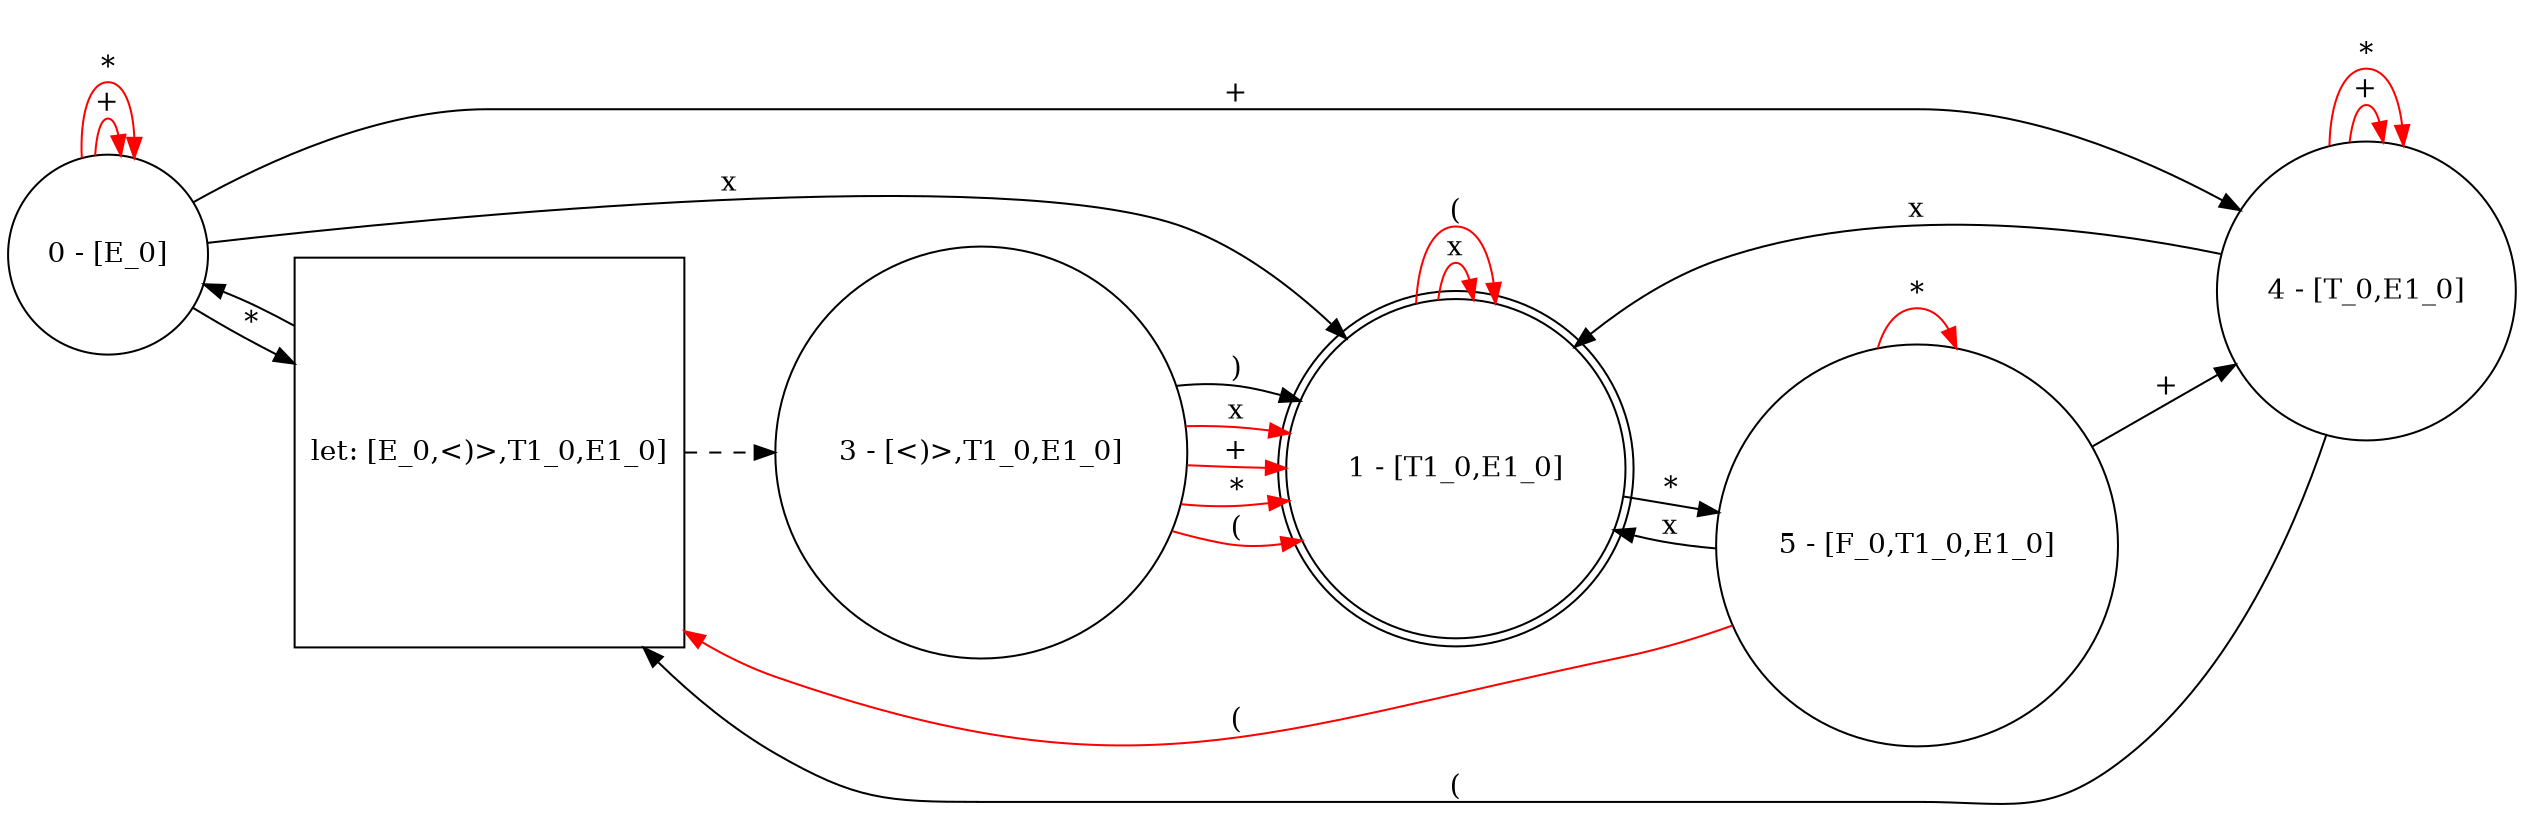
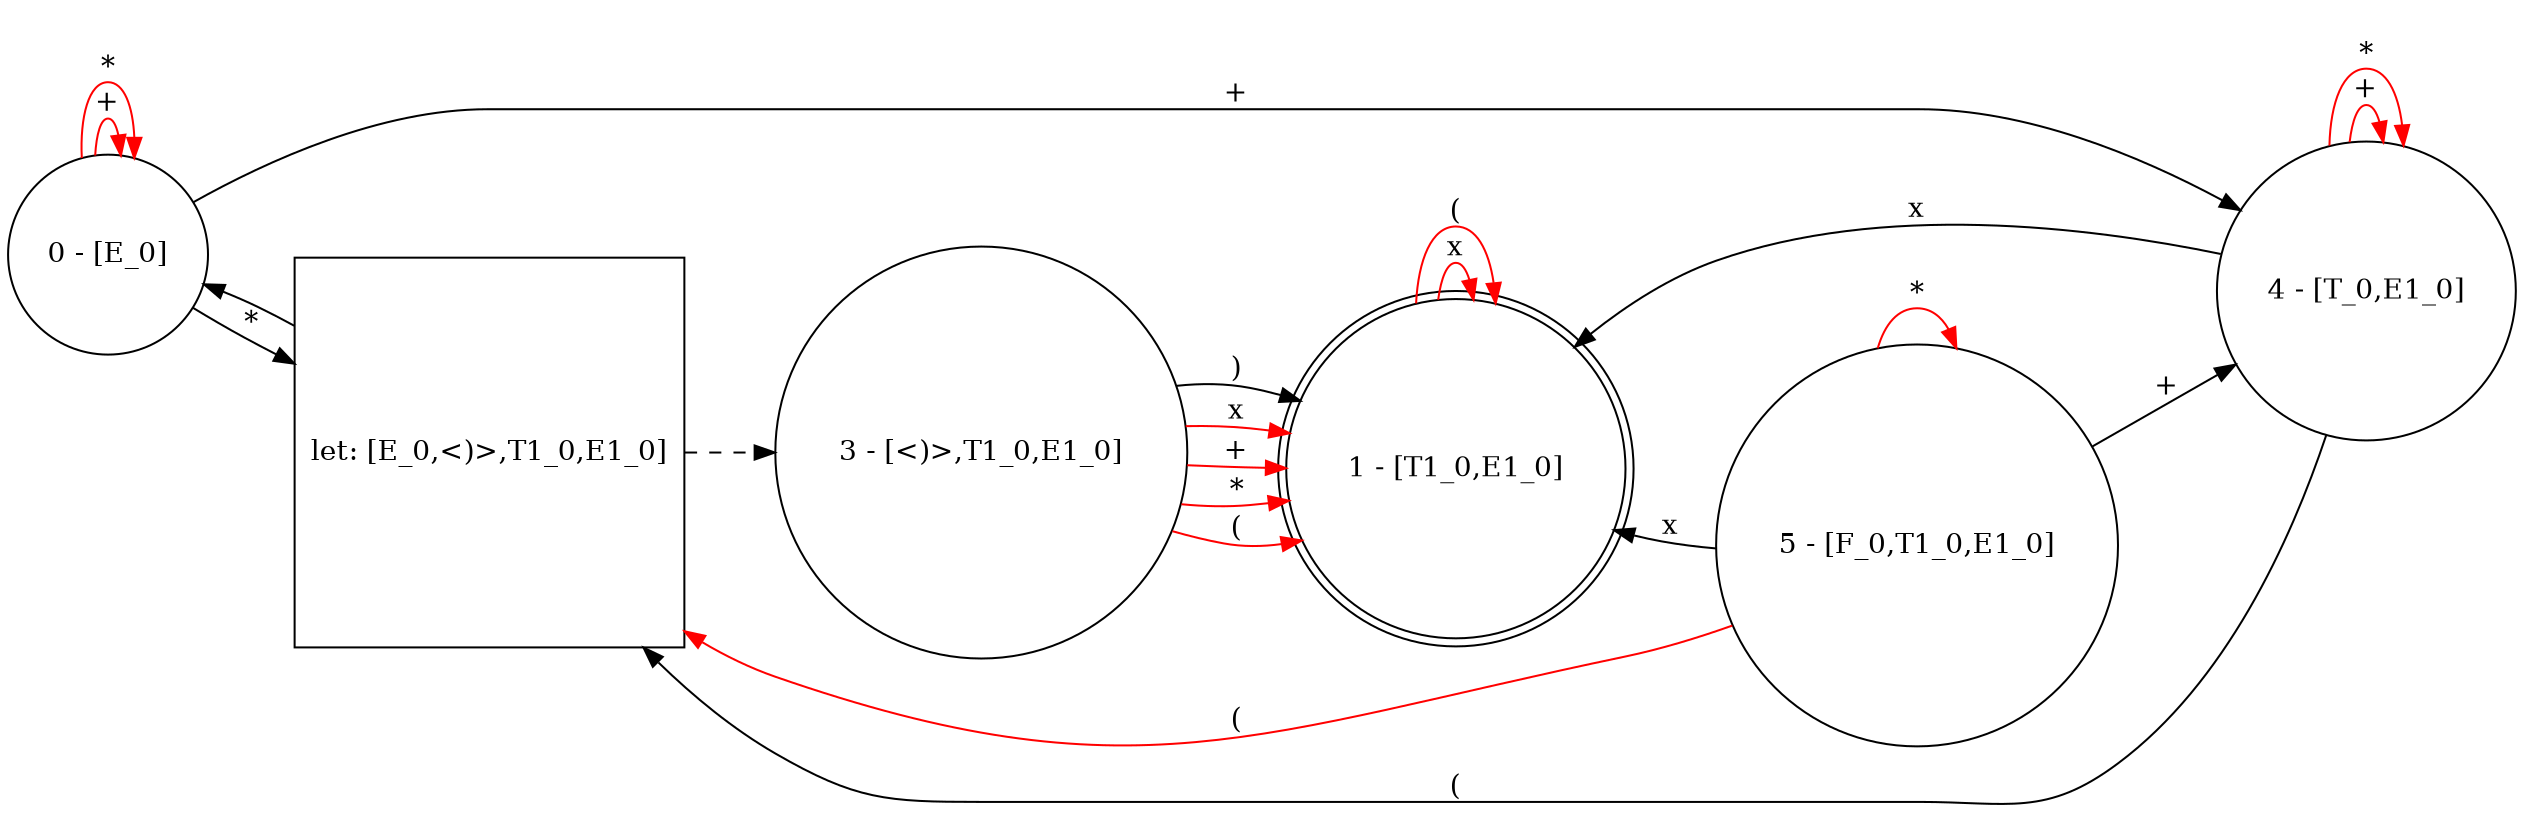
(785, 198) -> none
(1661, 503) -> none
